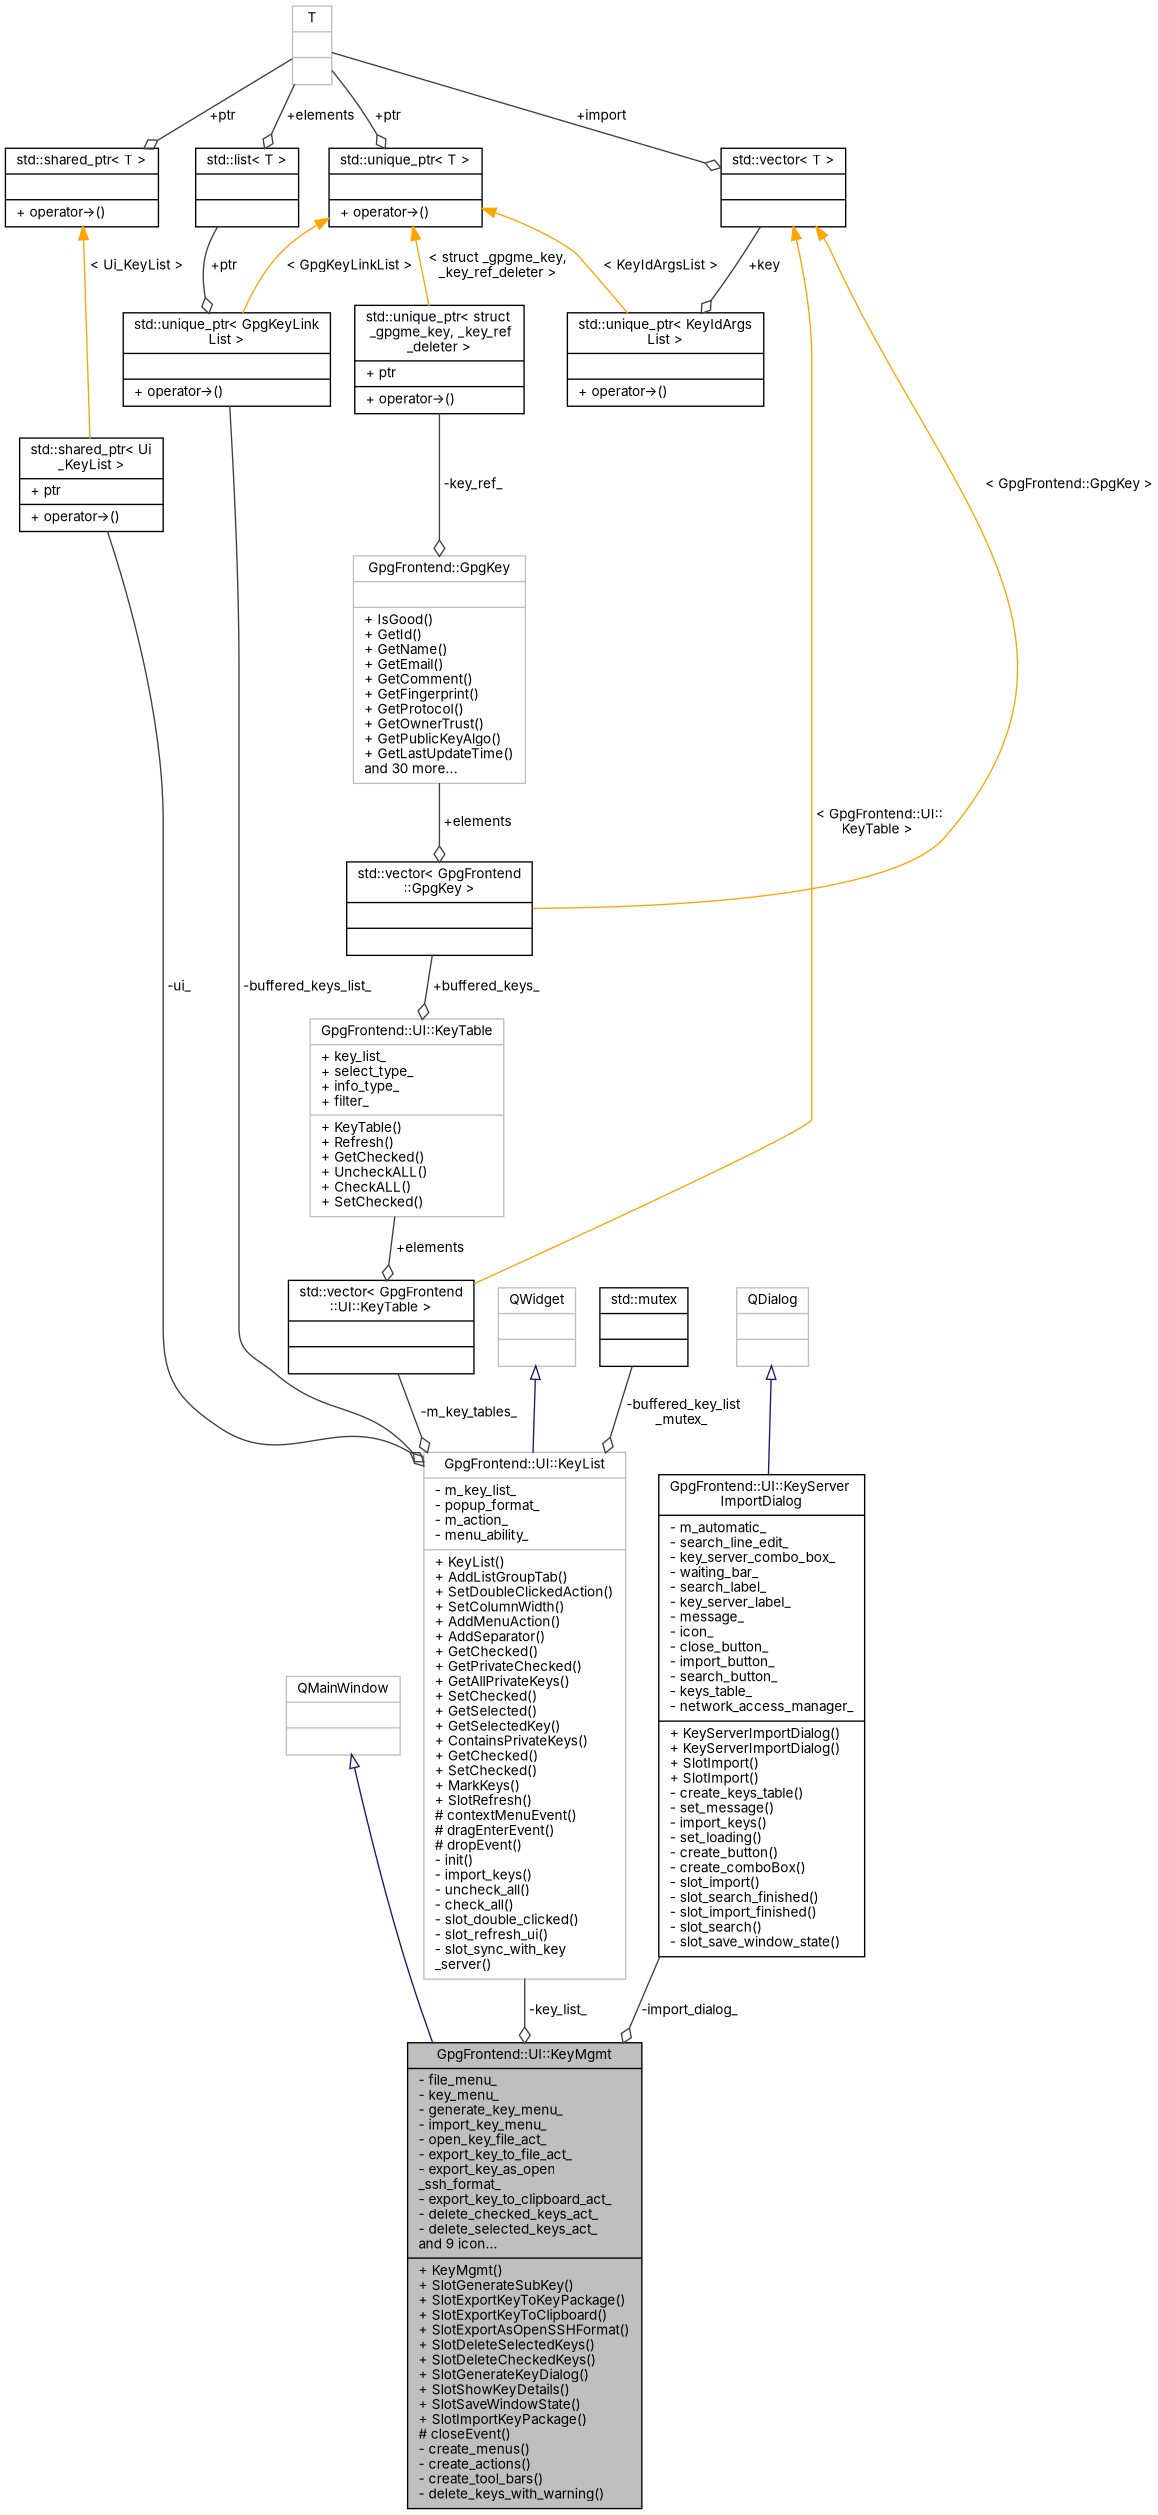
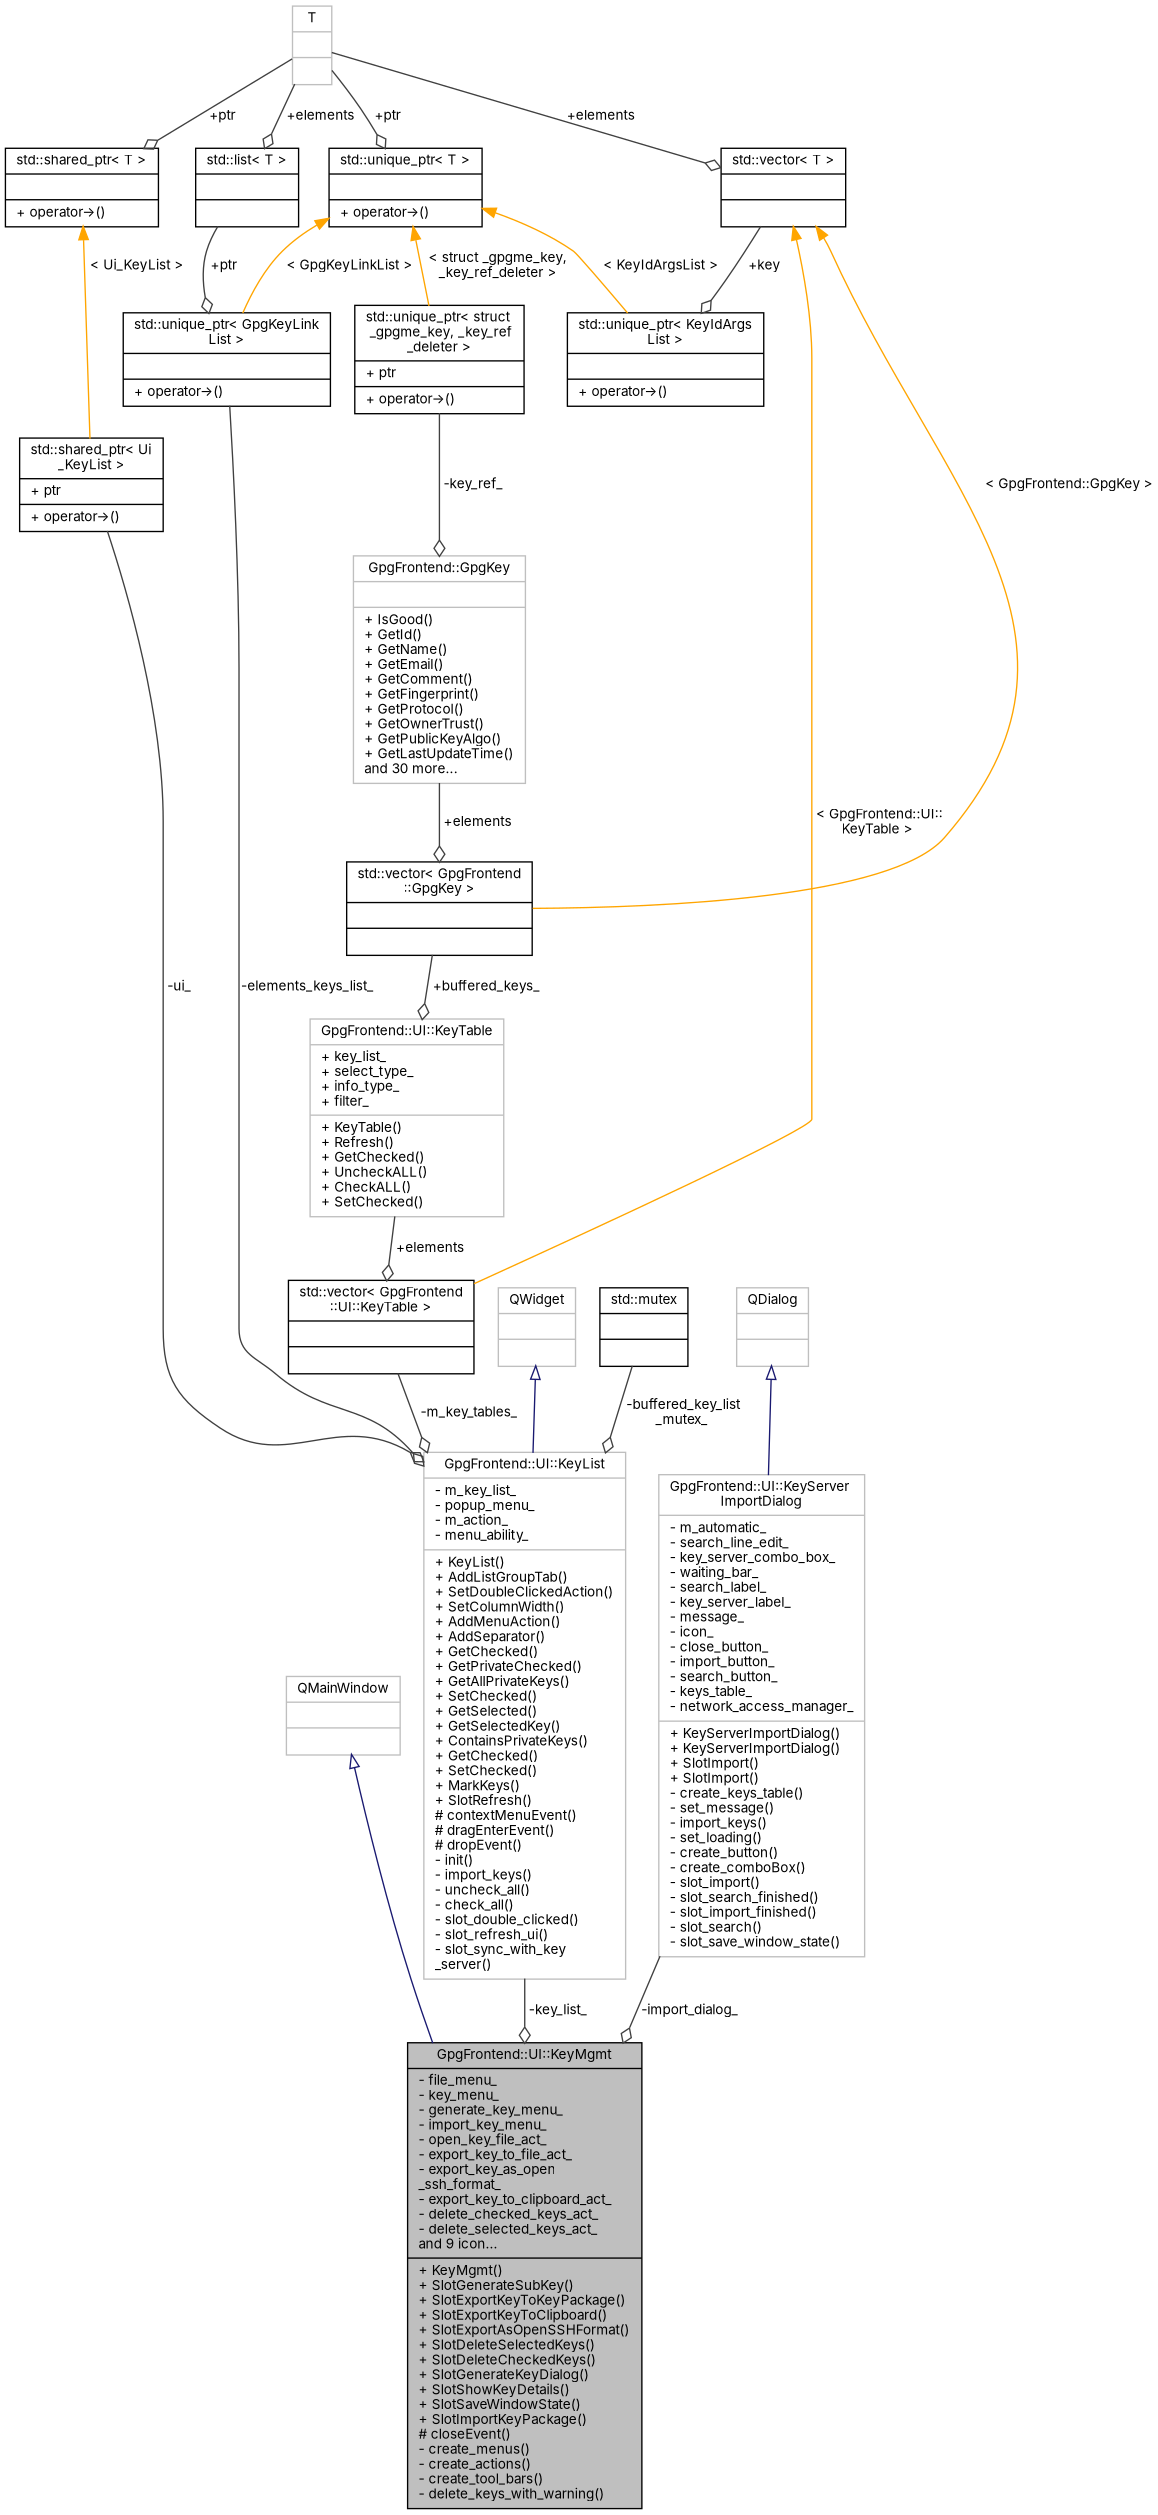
(599, 116) -> (599, 116)
(305, 987) -> (305, 987)
(488, 1506) -> (485, 1506)
(762, 1716) -> (762, 1716)
